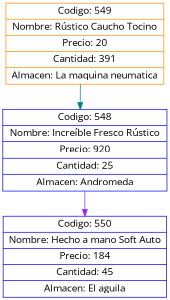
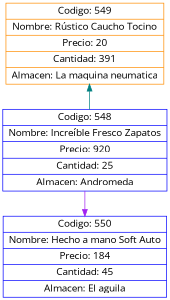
(80, 93) -> (90, 100)
(85, 133) -> (85, 133)
